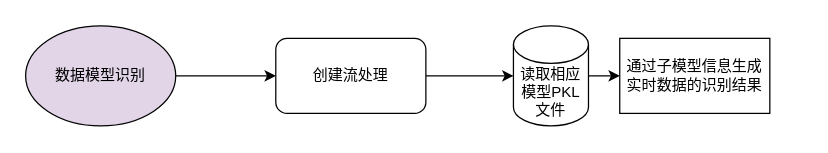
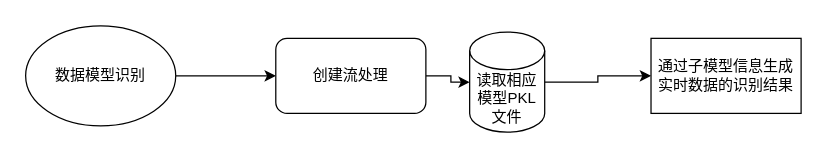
(101, 76) -> (101, 76)
(551, 76) -> (507, 82)
(694, 76) -> (726, 76)
